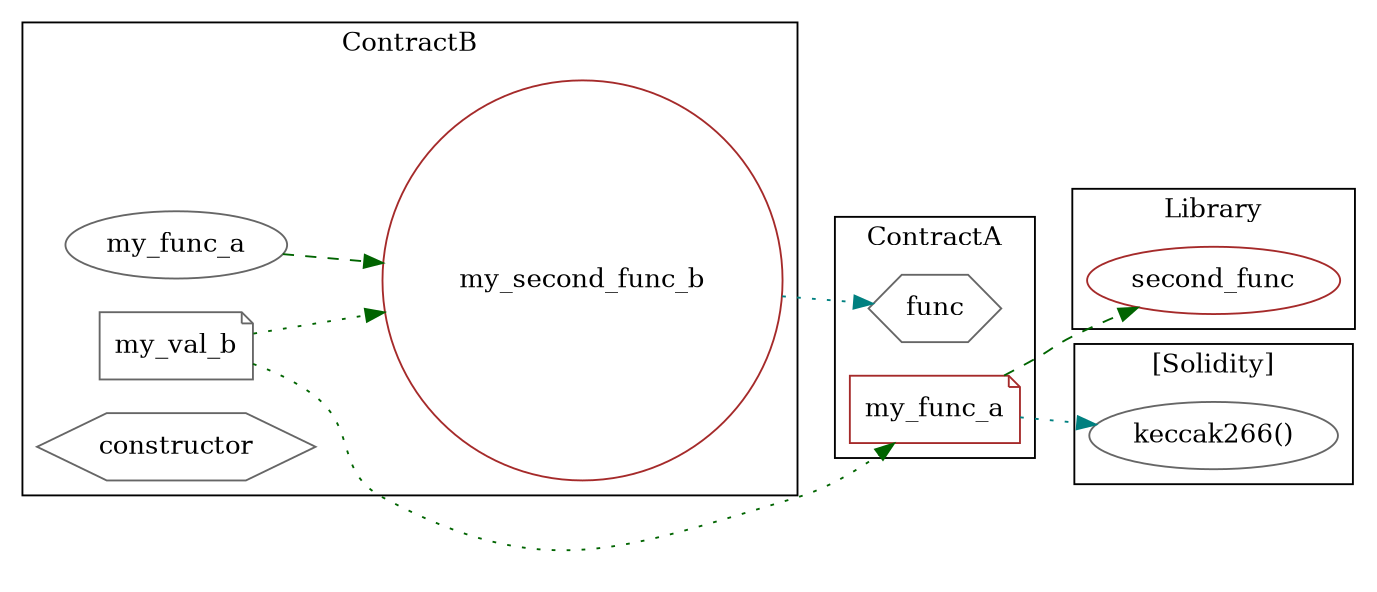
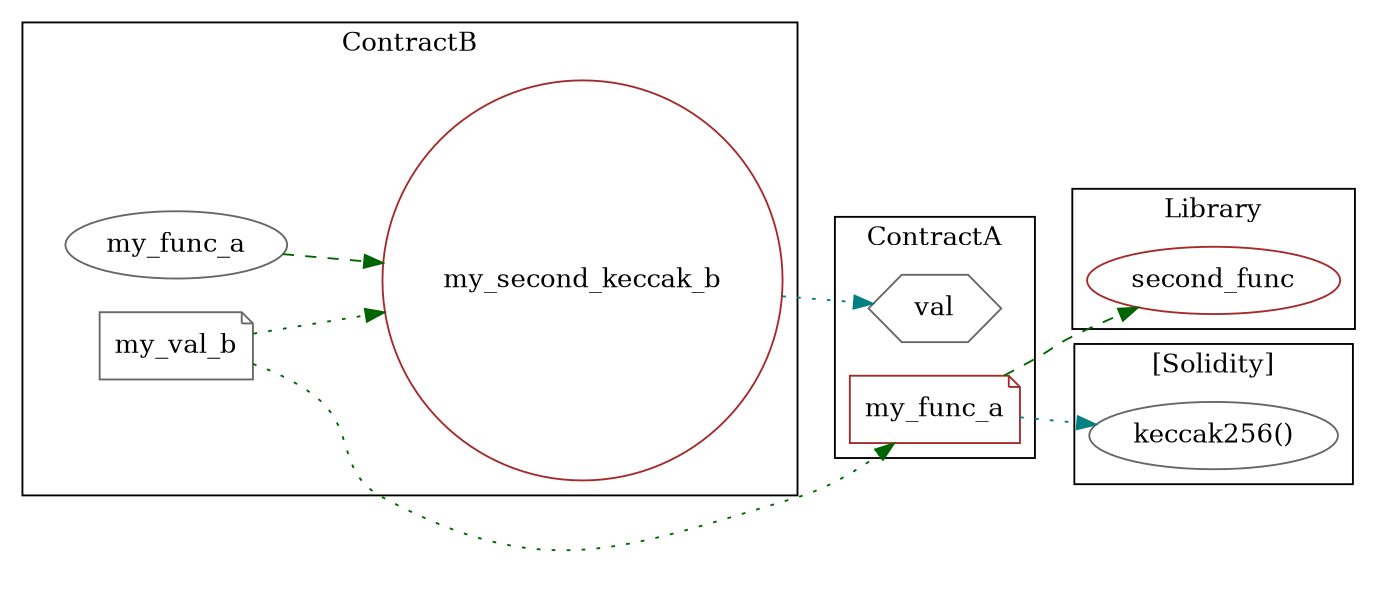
(583, 280) -> (583, 280)
(935, 308) -> (935, 308)
(1214, 436) -> (1214, 436)
(176, 447) -> none
